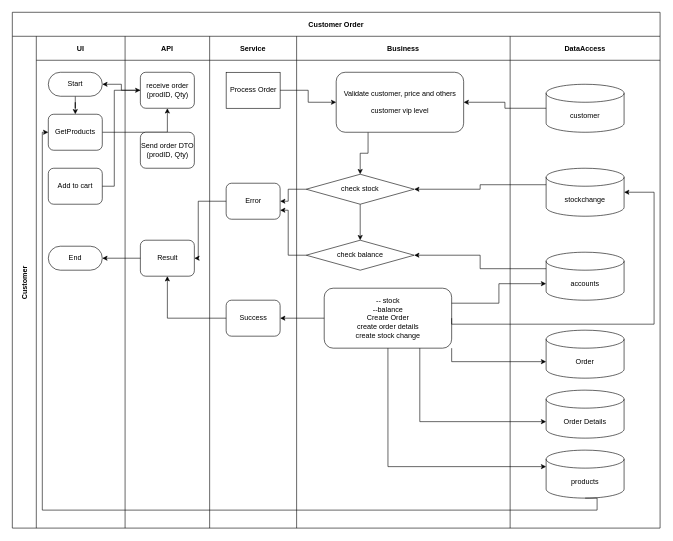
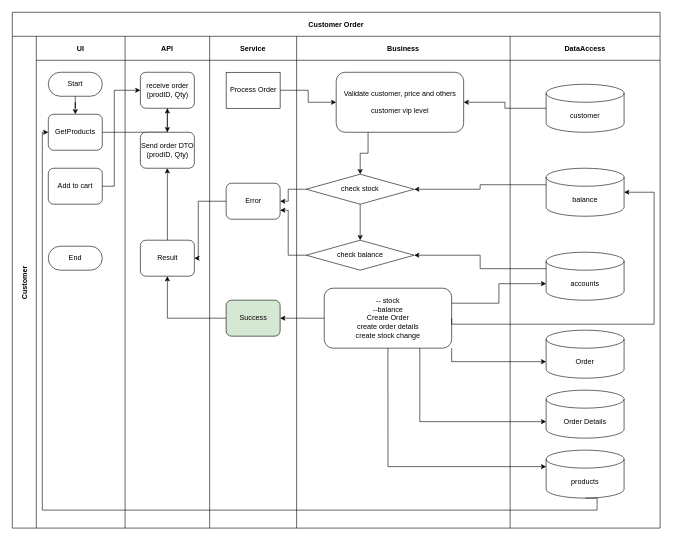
(121, 85) -> (167, 109)
(585, 200) -> (585, 200)
(107, 258) -> (167, 206)
(253, 318) -> (253, 318)
